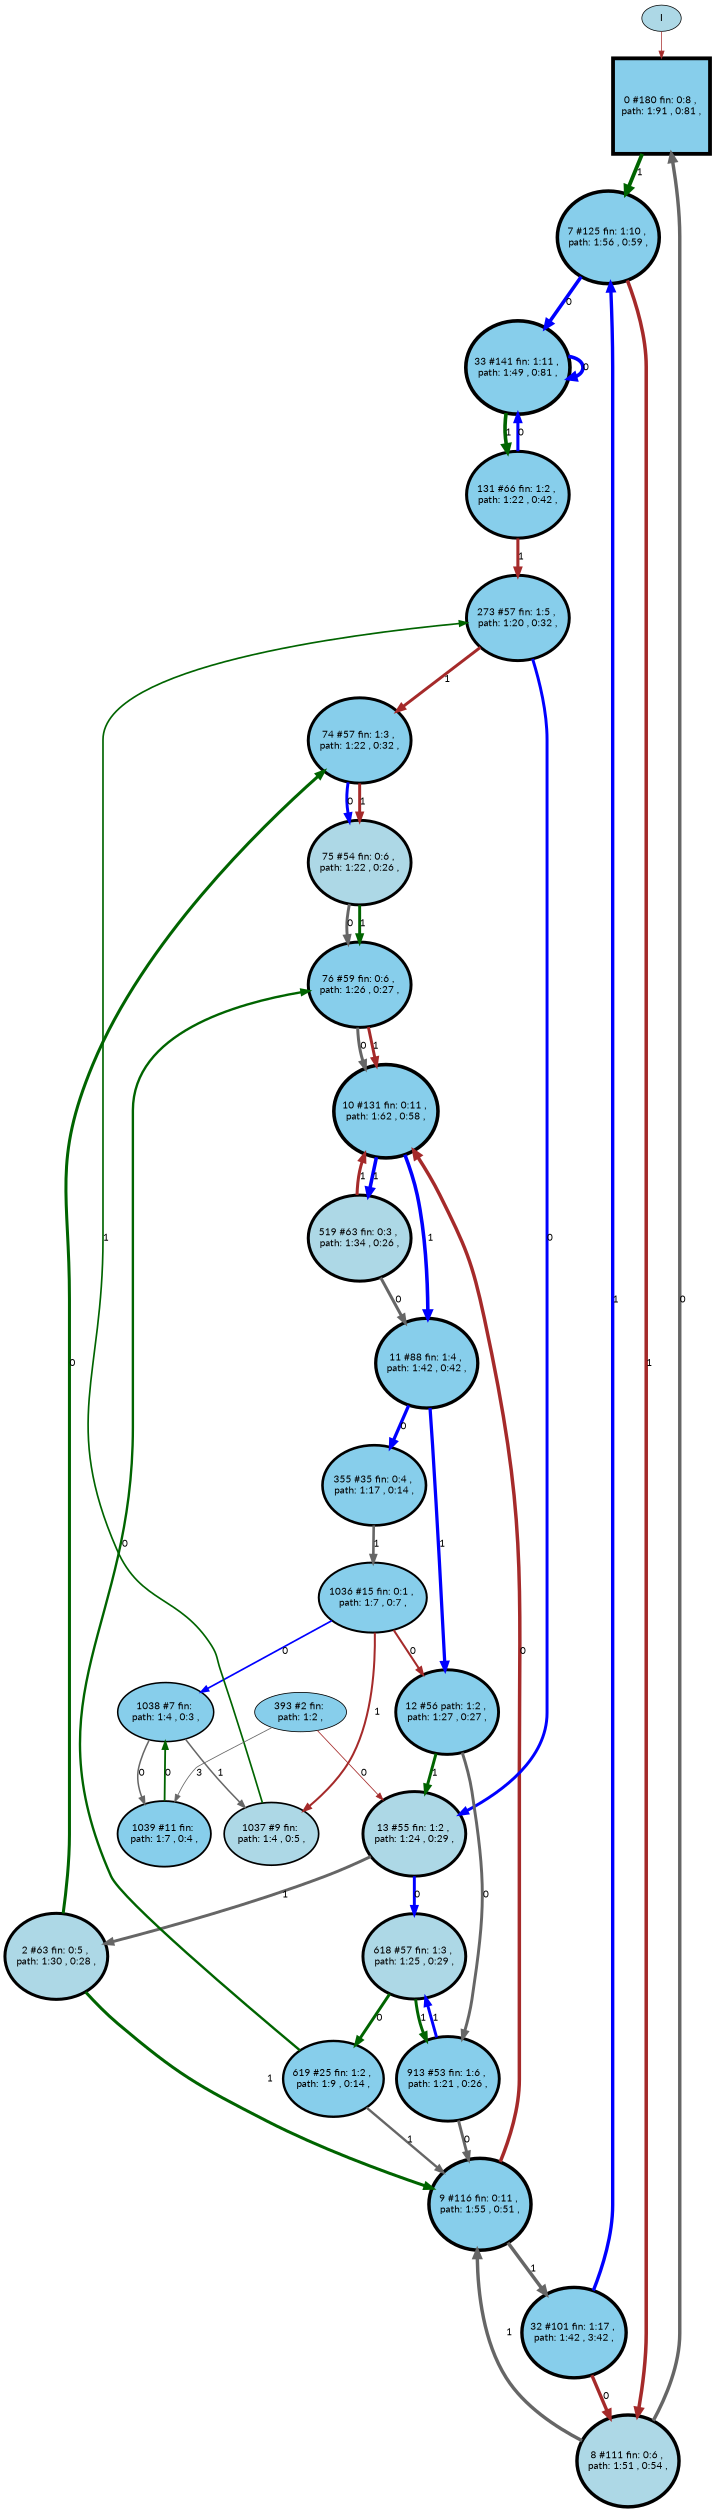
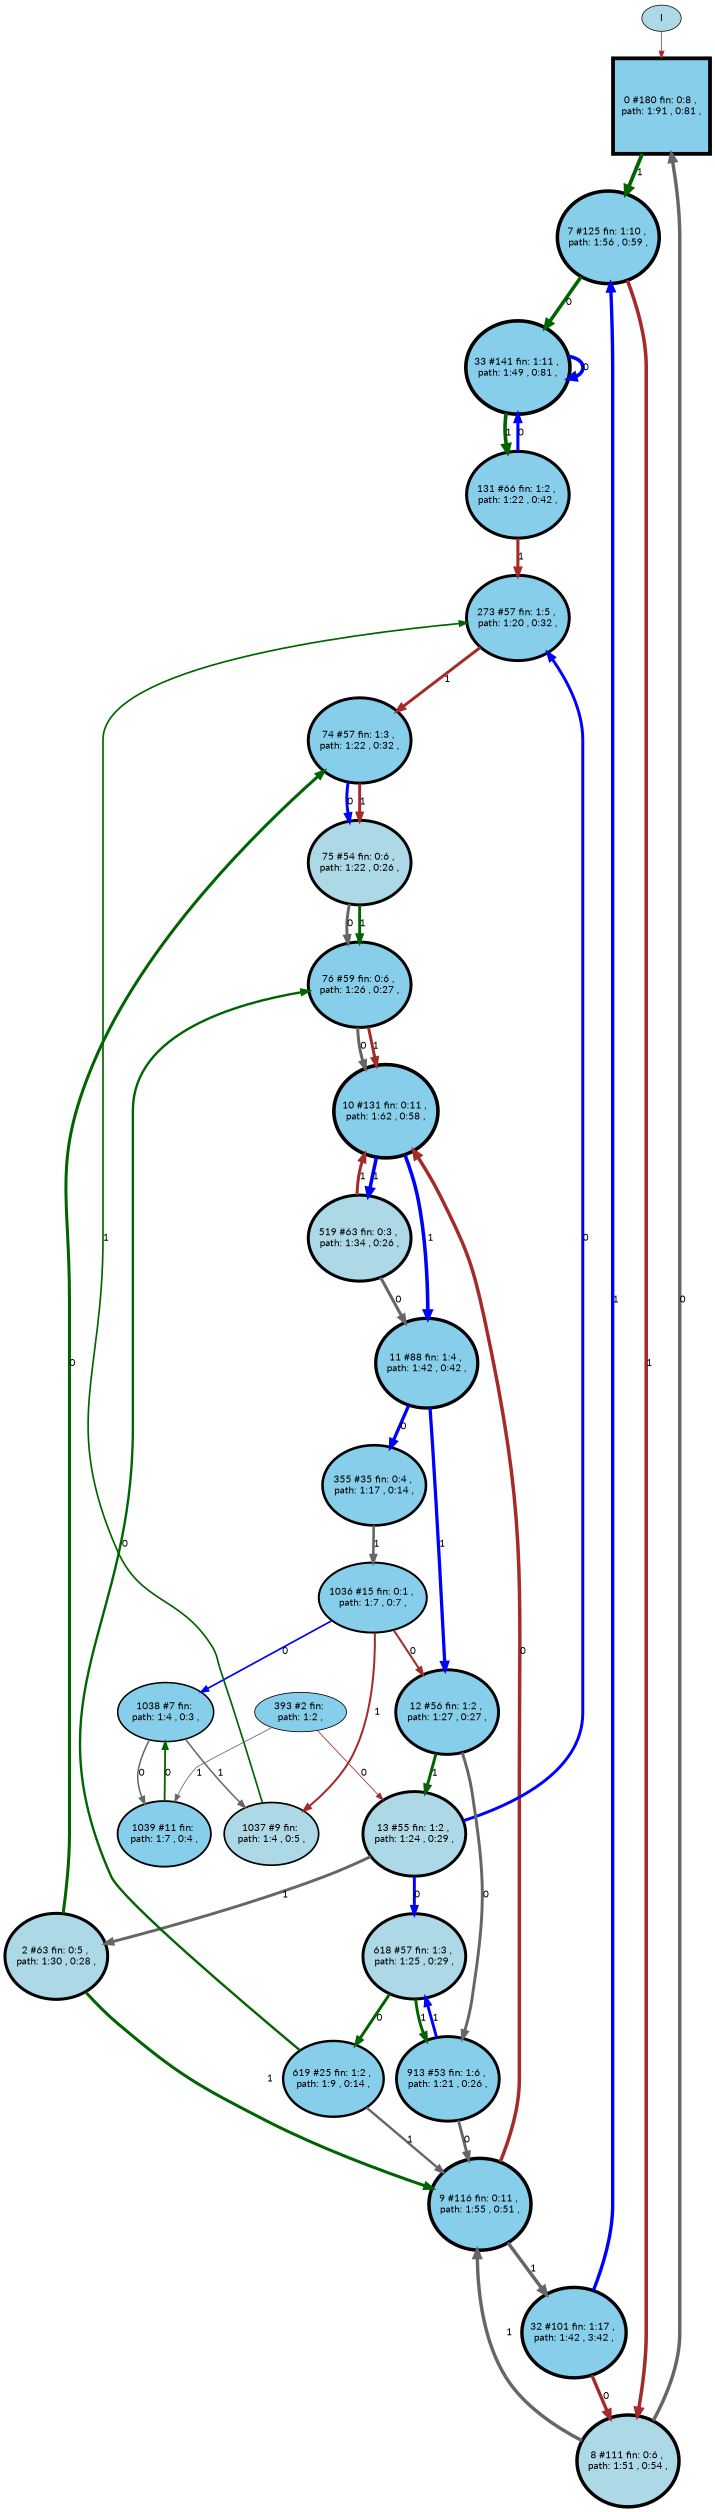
(565, 299) -> (565, 299)
(547, 1252) -> (583, 1268)
(447, 1712) -> (447, 1712)
(201, 1773) -> (201, 1773)
